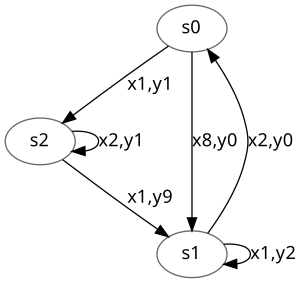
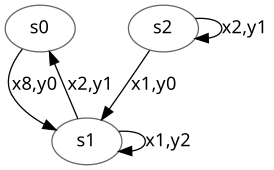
(120, 80) -> none
(271, 141) -> (91, 85)
(150, 198) -> (154, 85)
